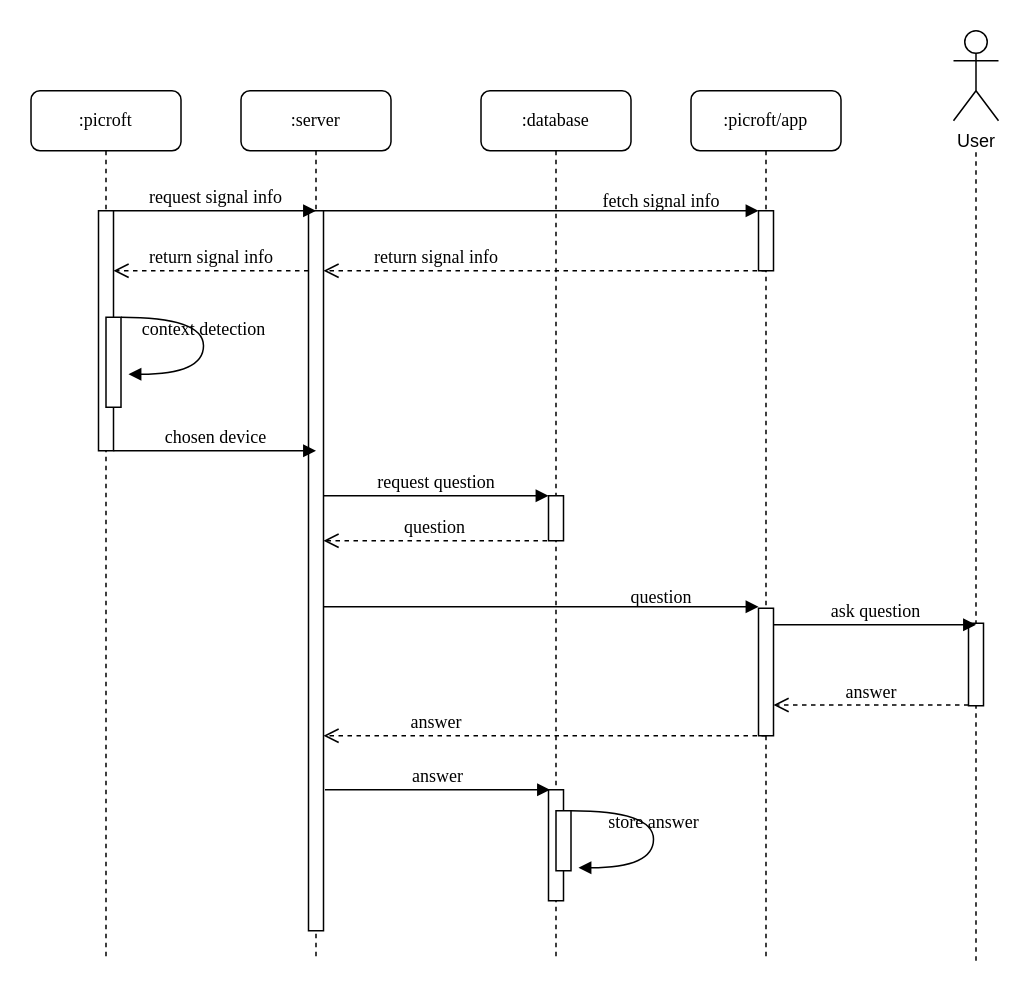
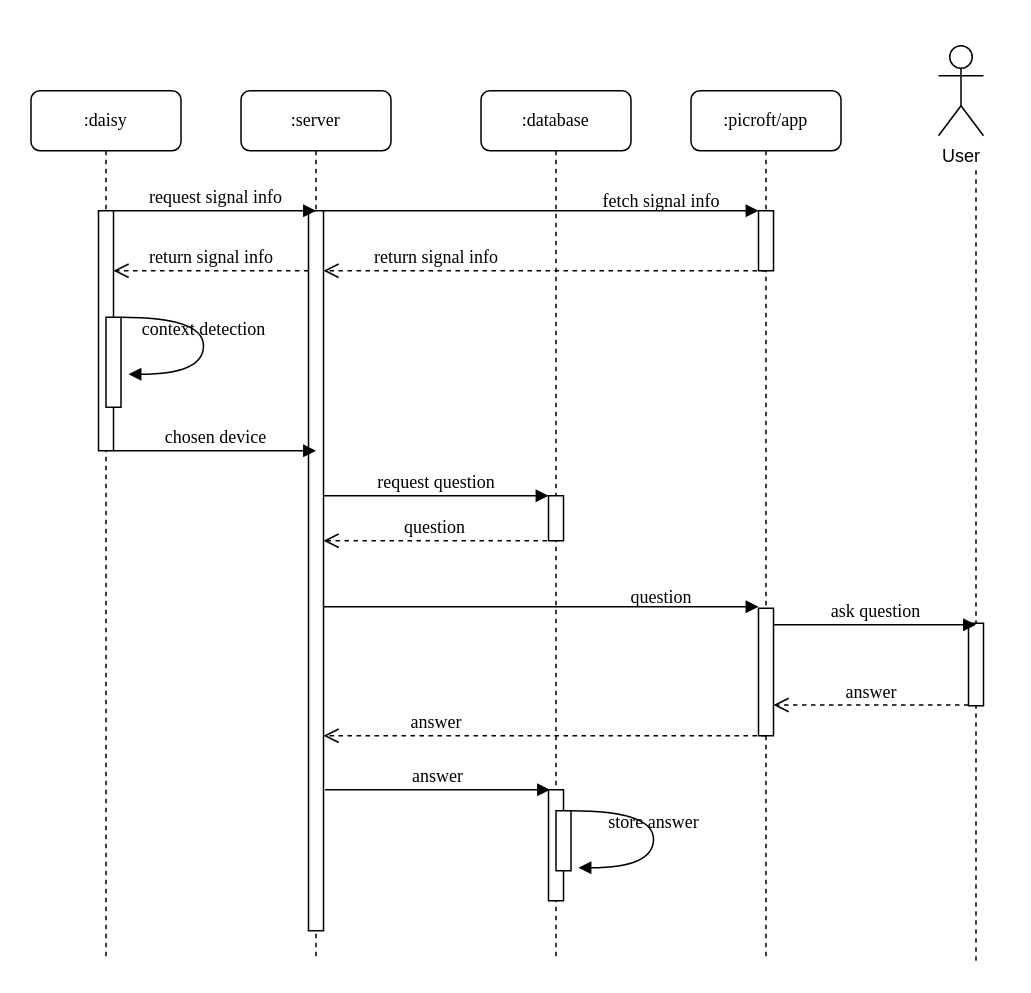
(976, 76) -> (961, 91)
(106, 121) -> (106, 121)
